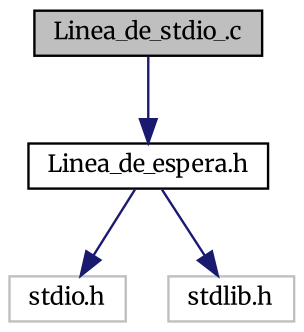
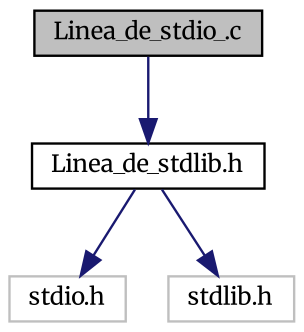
(148, 166) -> (148, 166)
